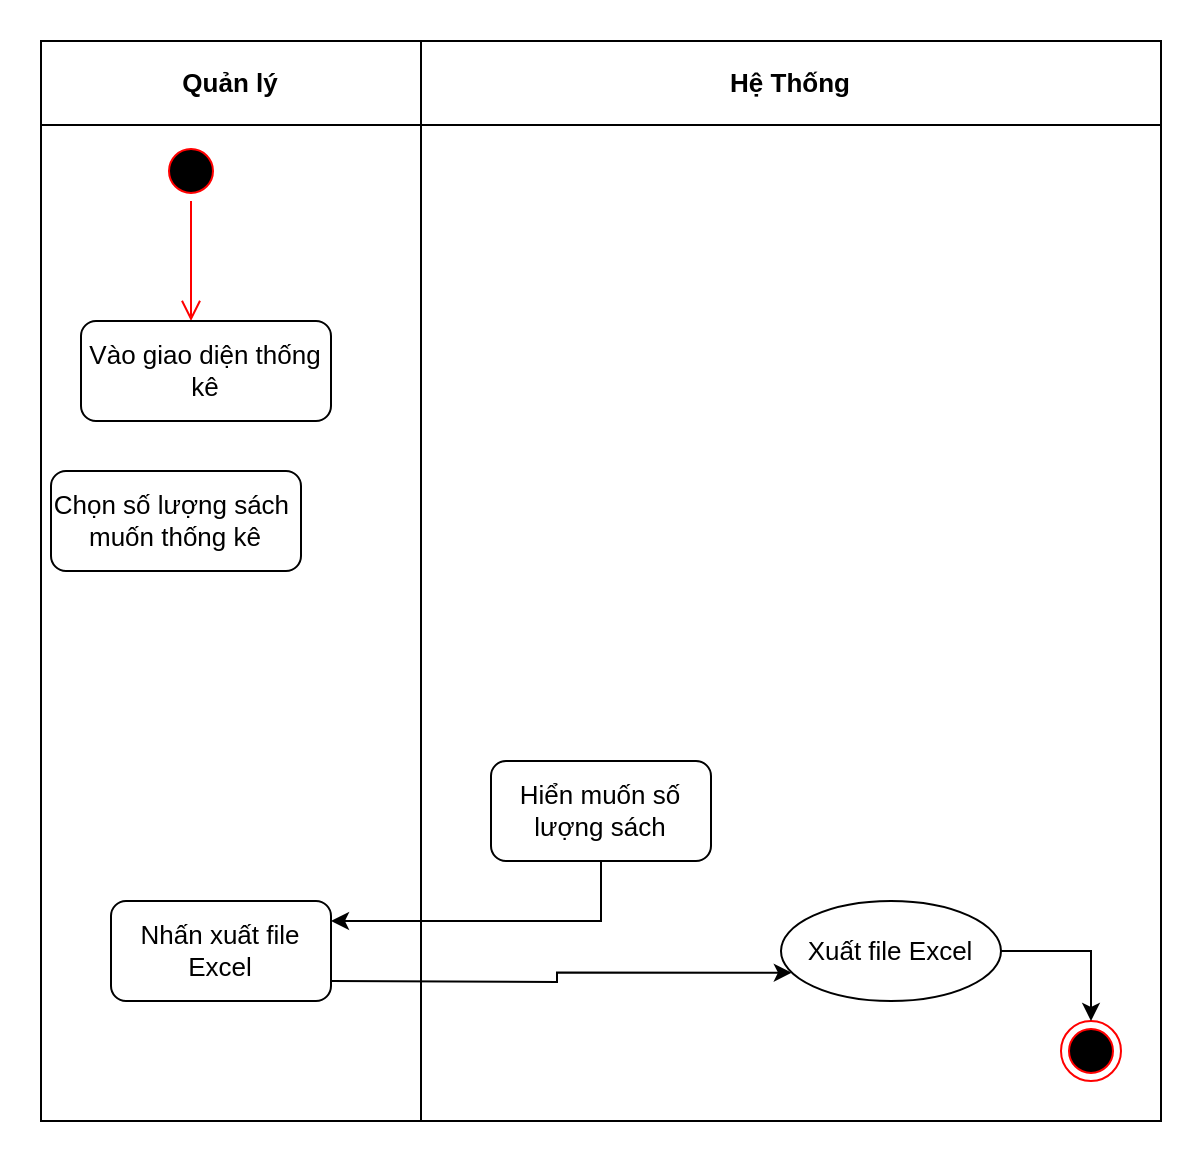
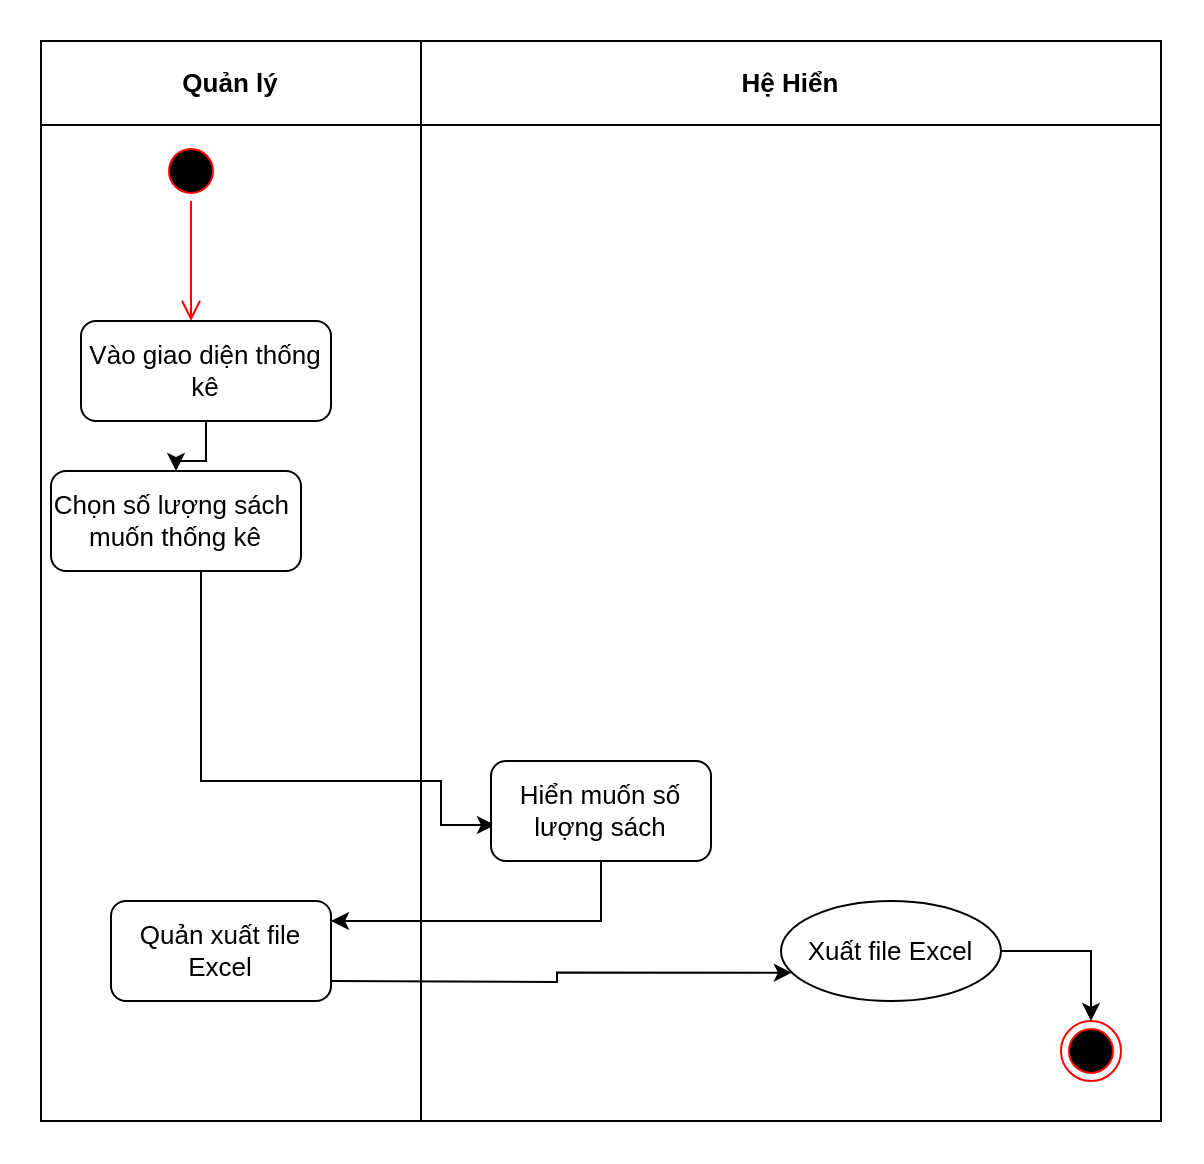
(791, 83) -> (791, 83)
none -> (206, 457)
none -> (258, 781)
(221, 951) -> (221, 951)
